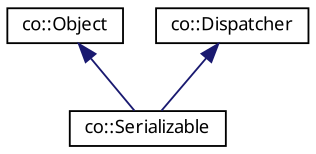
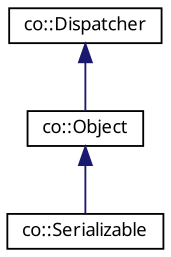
(184, 84) -> (85, 87)
